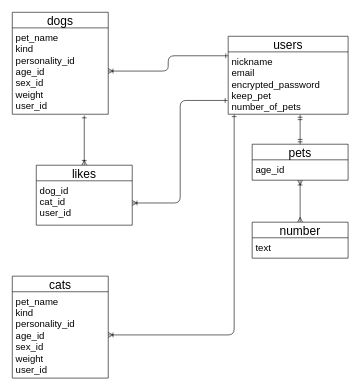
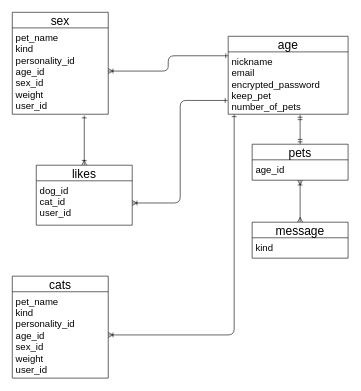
(60, 21) -> (60, 21)
(288, 45) -> (288, 45)
(300, 231) -> (300, 231)
(266, 248) -> (265, 248)
